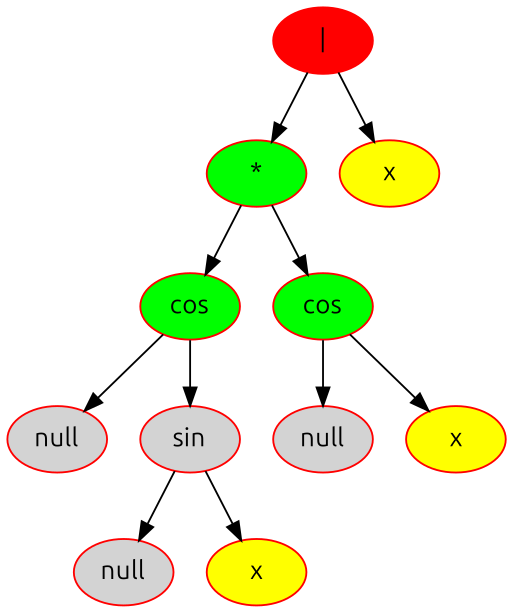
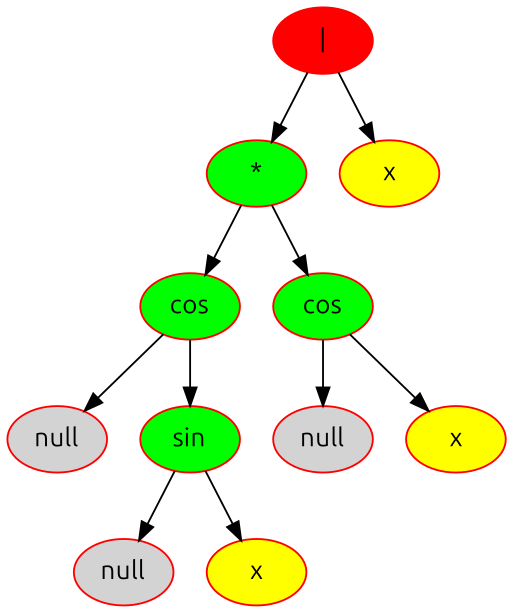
(190, 439) -> (190, 439)
